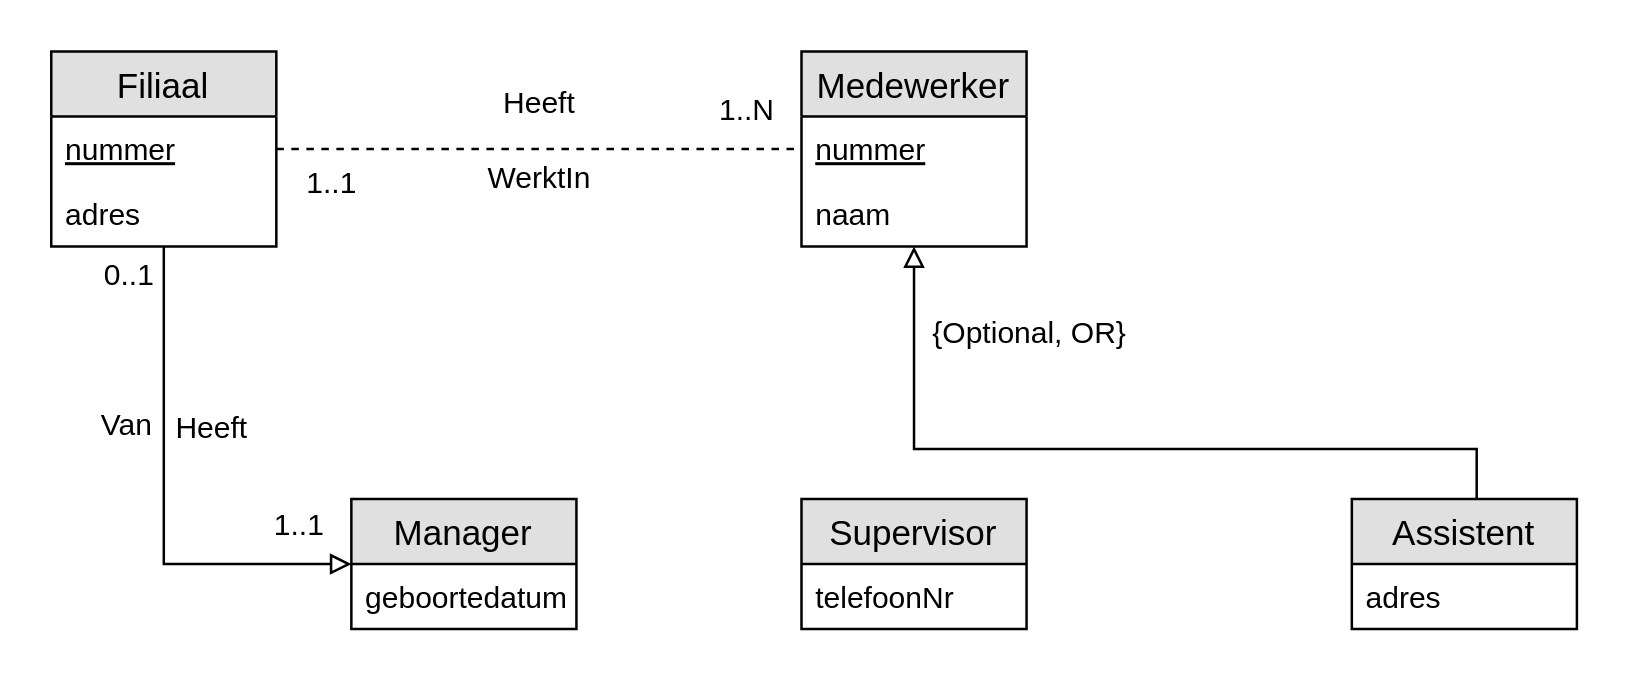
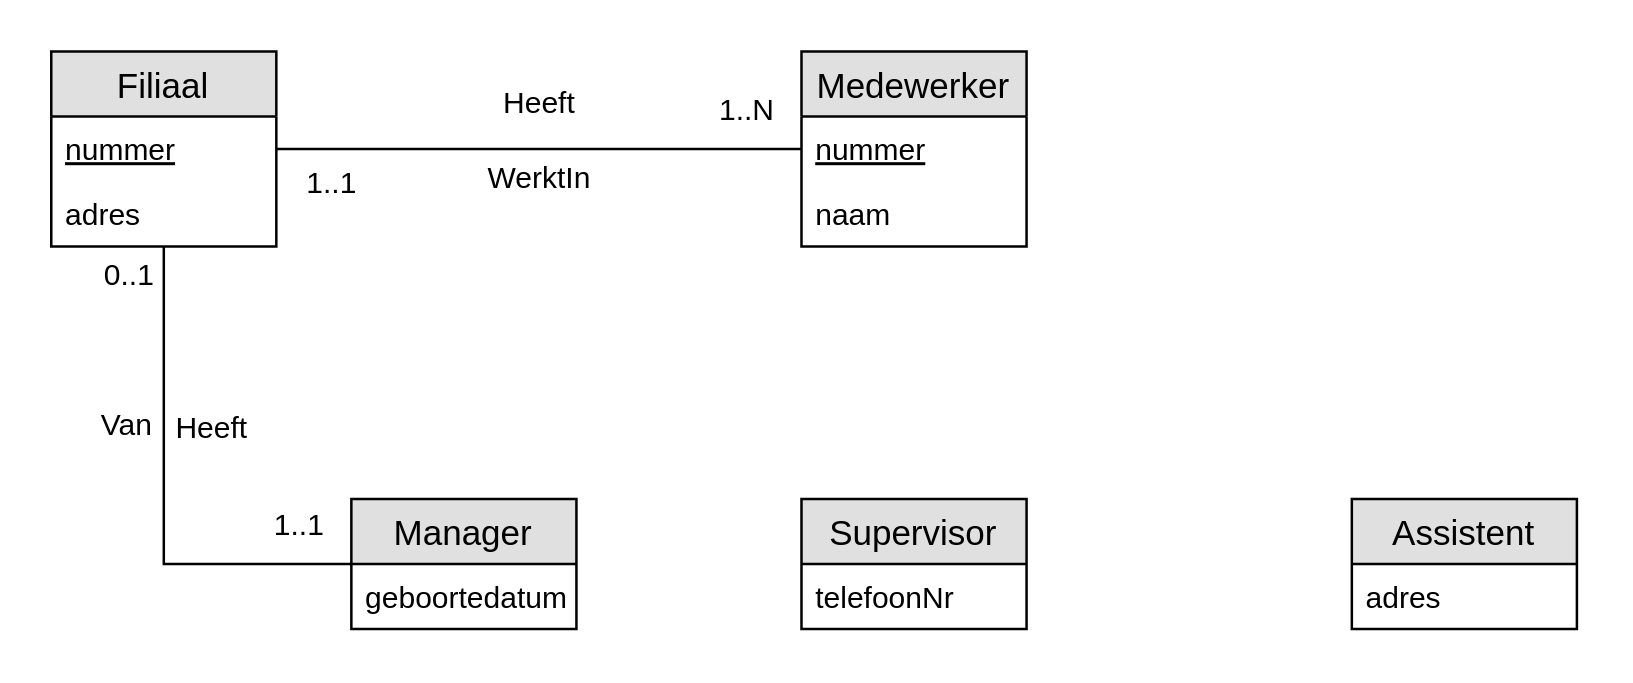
(541, 149) -> (541, 149)
(1129, 449) -> none
(329, 564) -> (338, 564)
